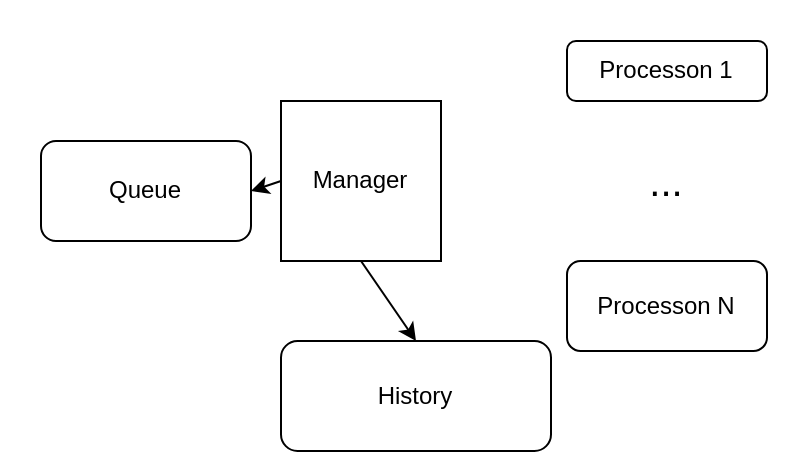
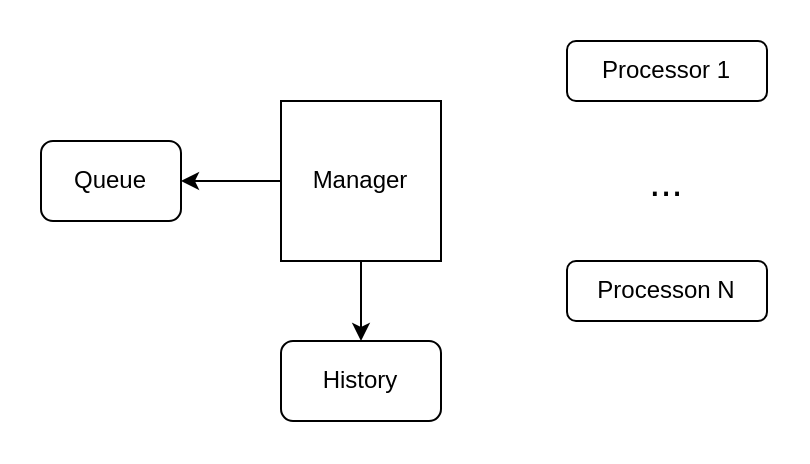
(667, 71) -> (667, 71)
(146, 191) -> (111, 181)
(667, 306) -> (667, 291)
(416, 396) -> (361, 381)
